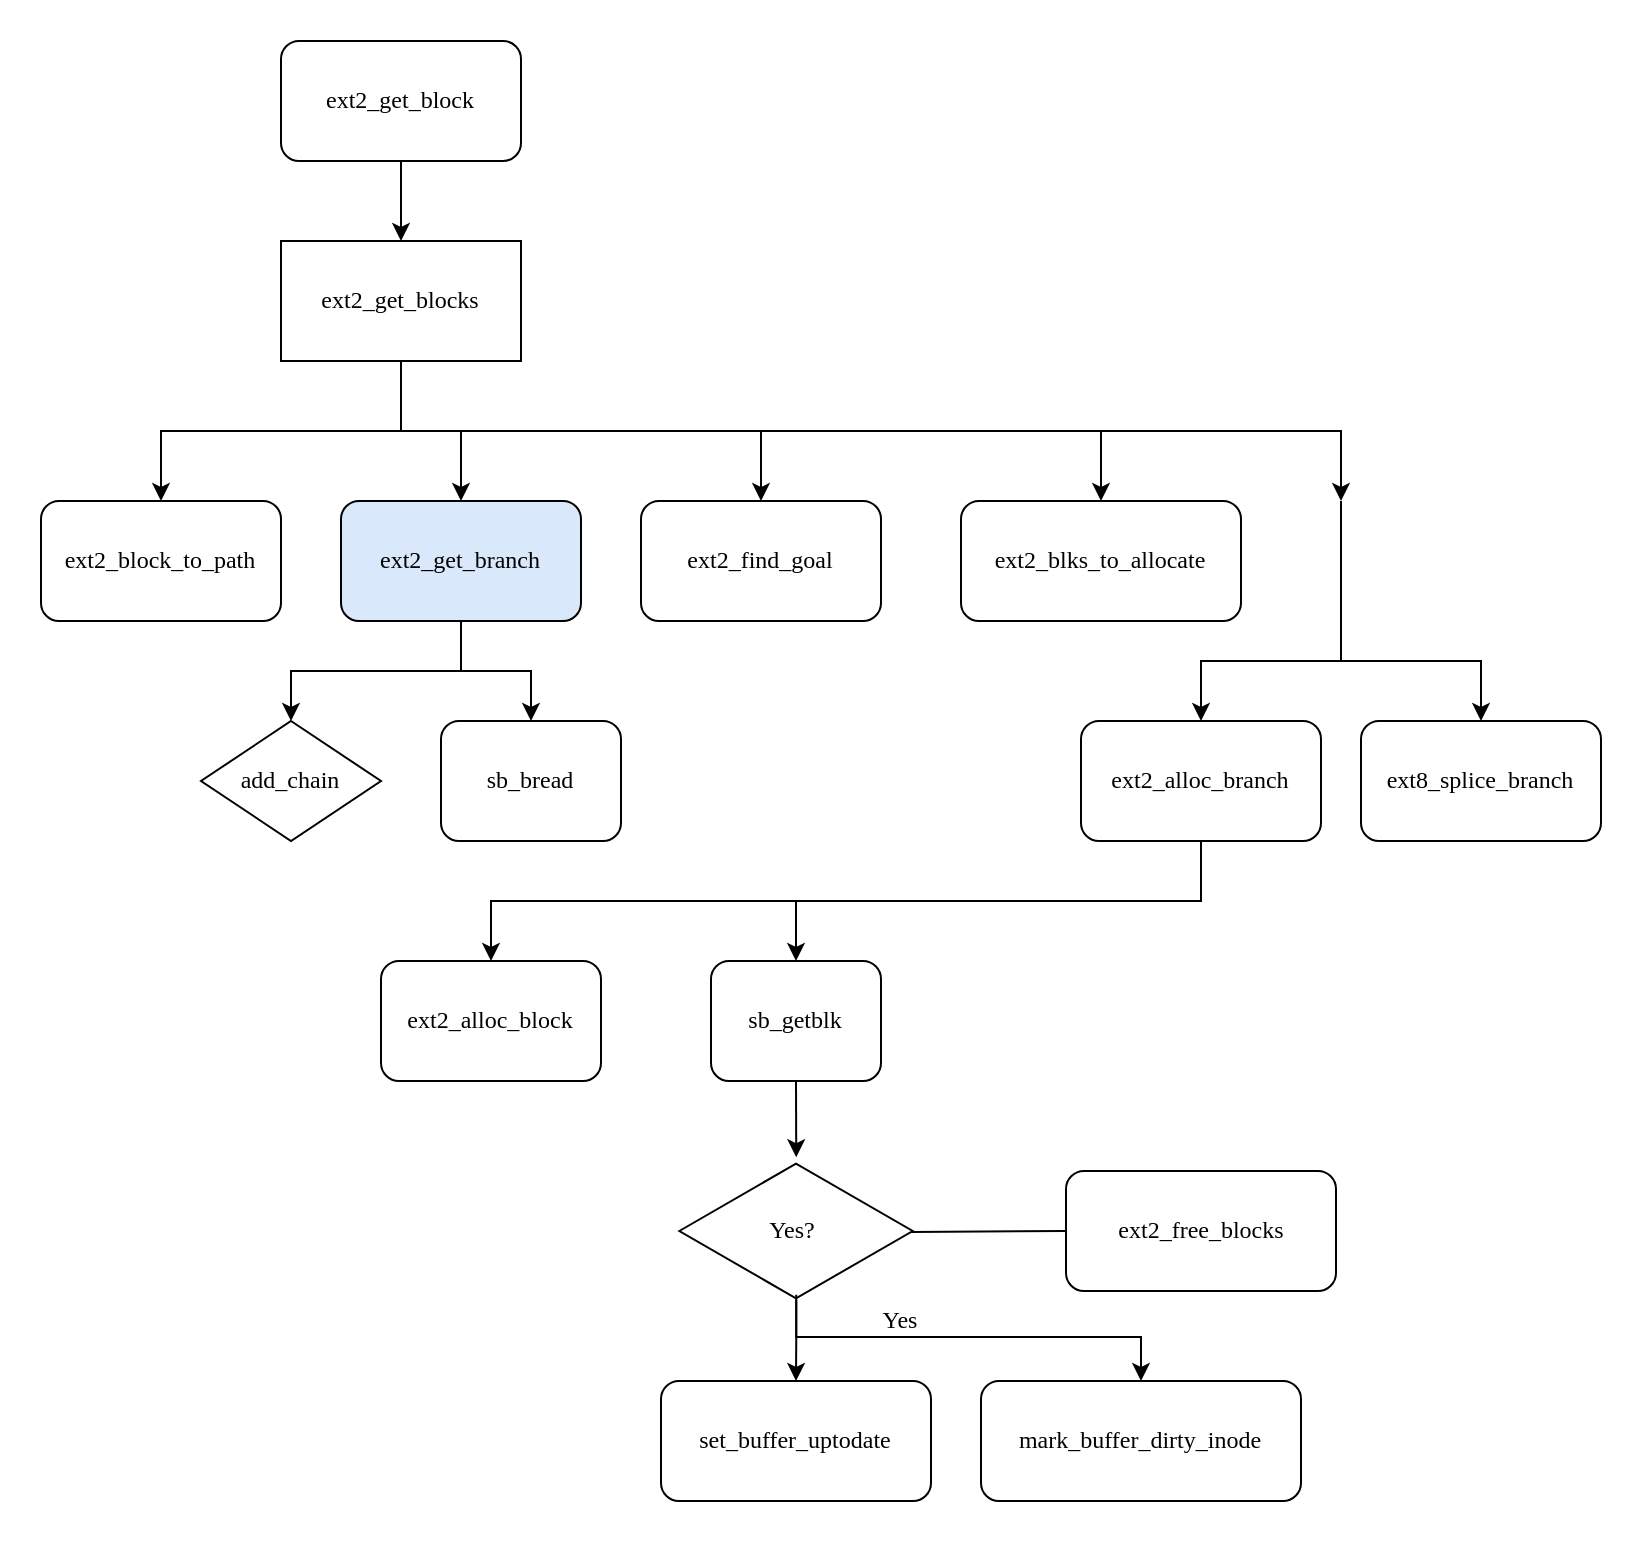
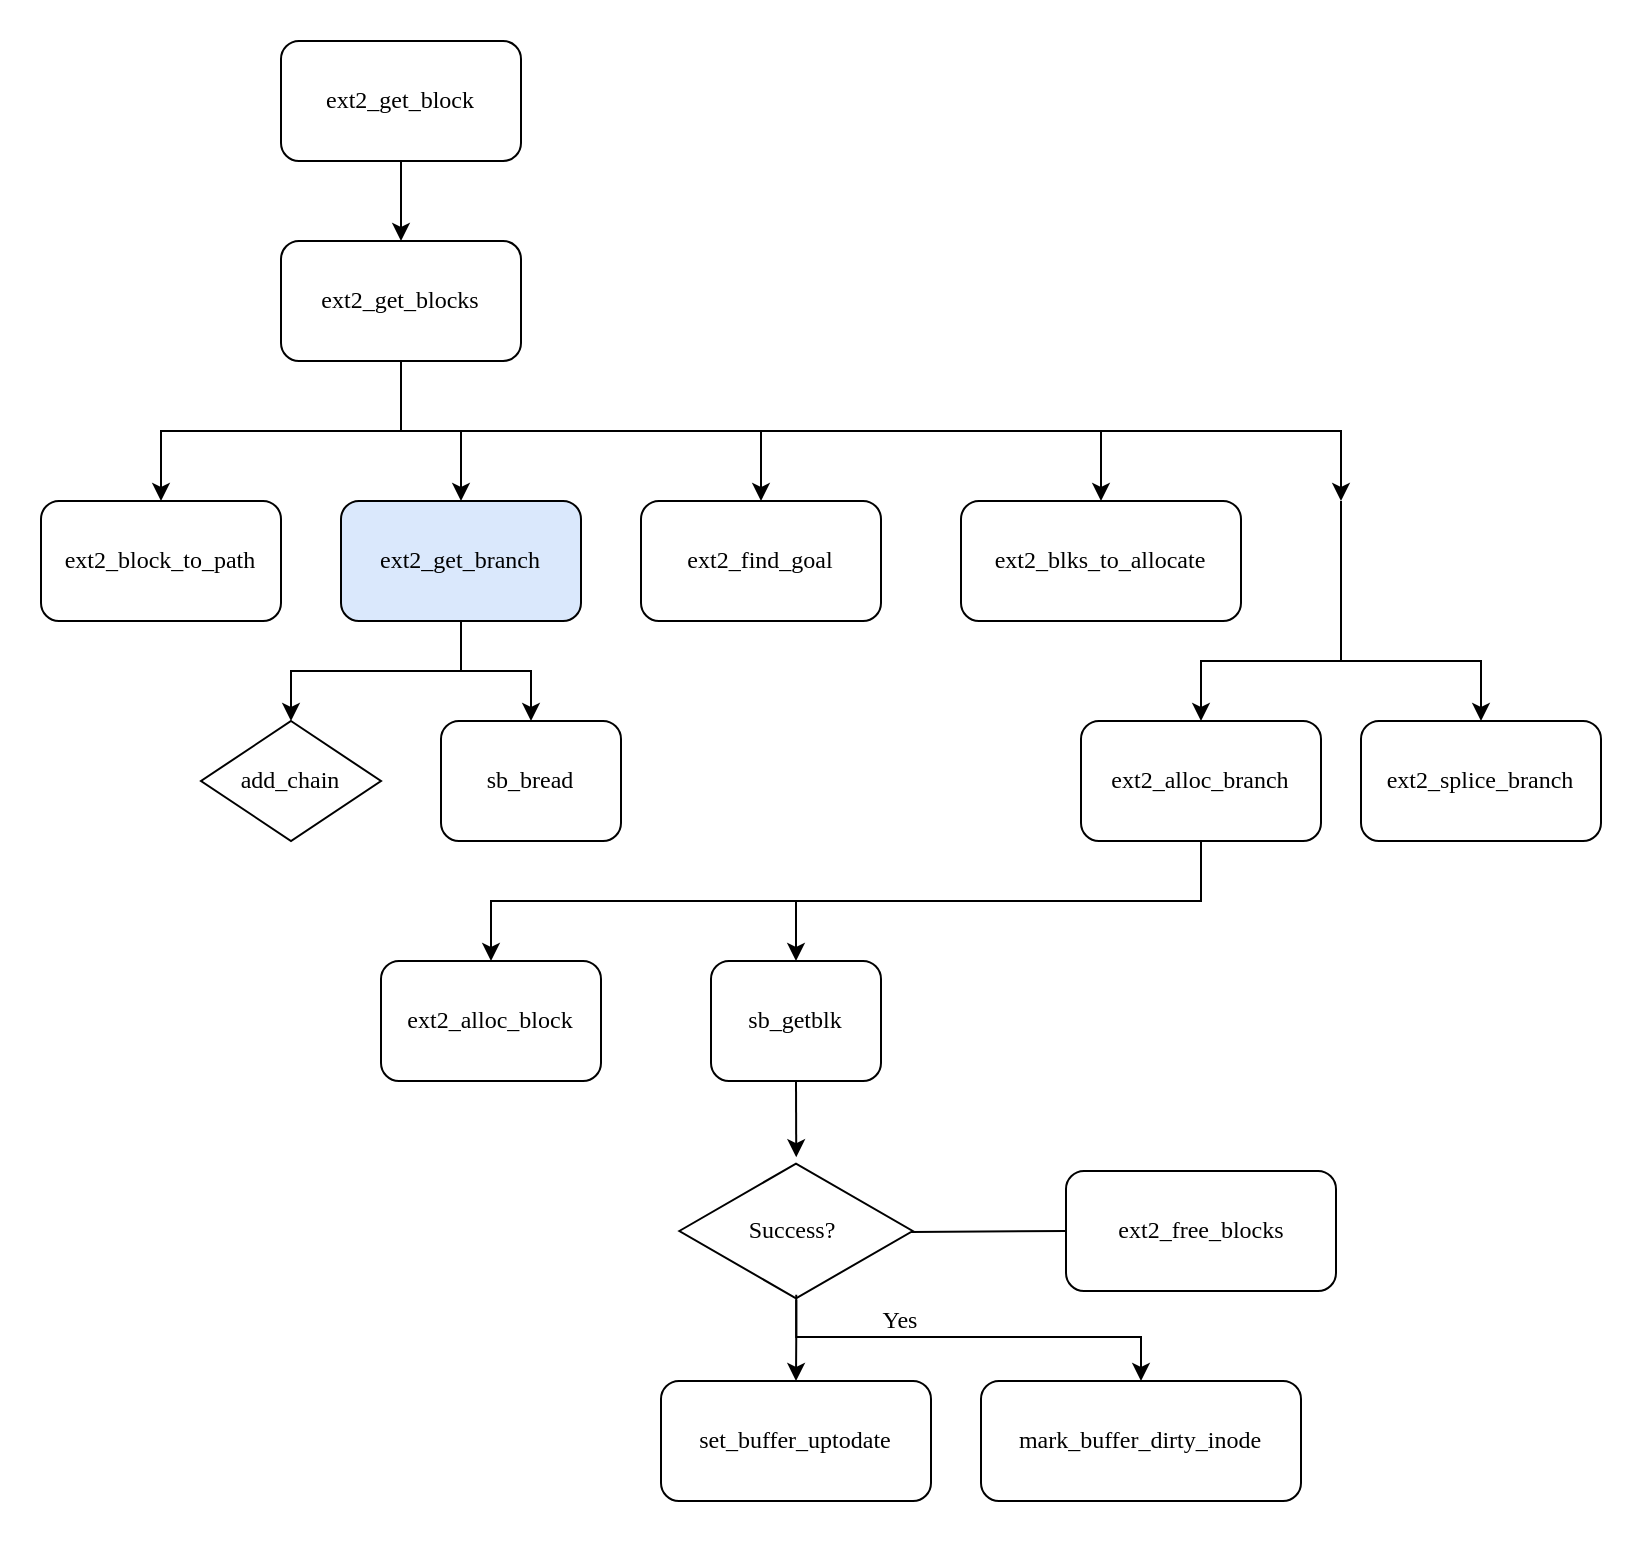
(401, 301) -> (401, 301)
(1481, 781) -> (1481, 781)
(796, 1231) -> (796, 1231)
